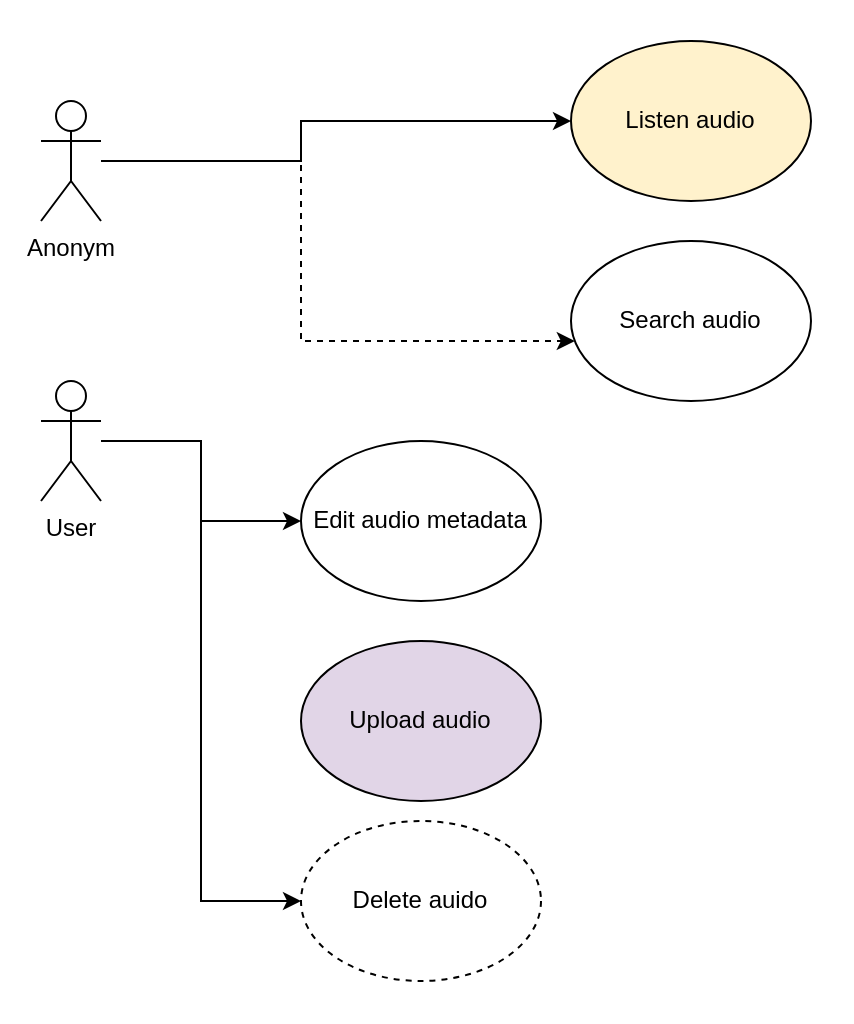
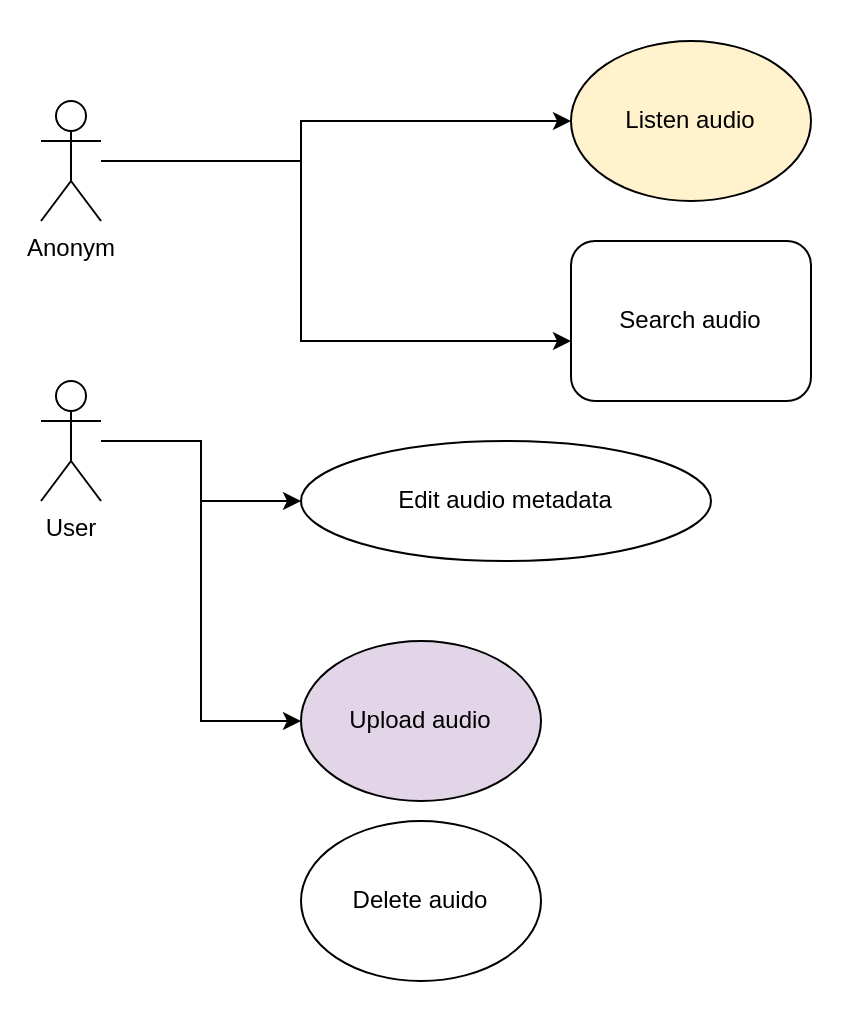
(691, 321) -> (691, 321)
(342, 341) -> (341, 341)
(421, 521) -> (506, 501)
none -> (246, 721)
(201, 856) -> none
(421, 901) -> (421, 901)
